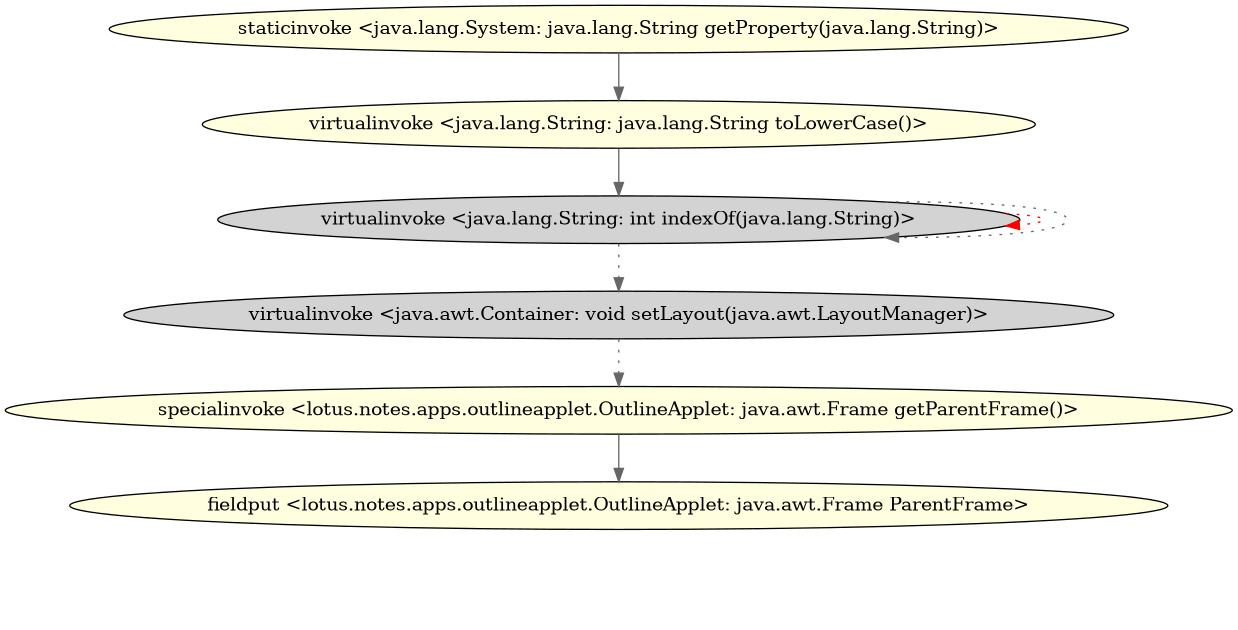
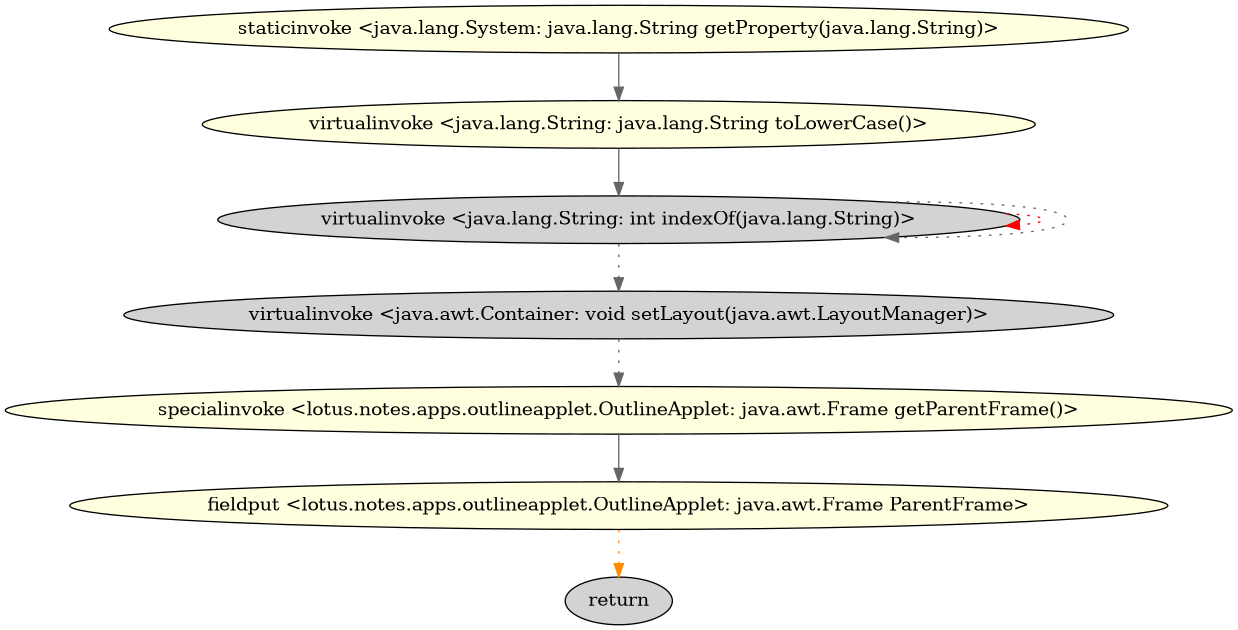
none -> (619, 601)
